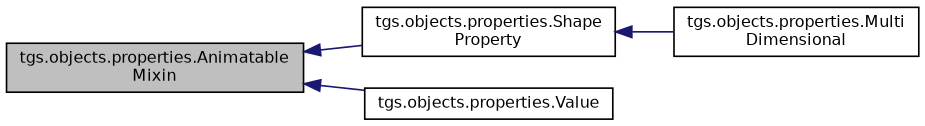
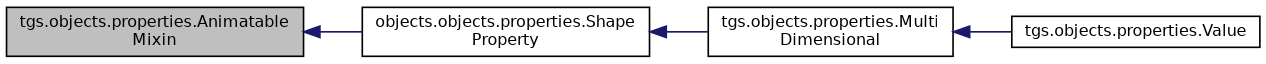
(489, 32) -> (506, 32)
(342, 88) -> (991, 32)
